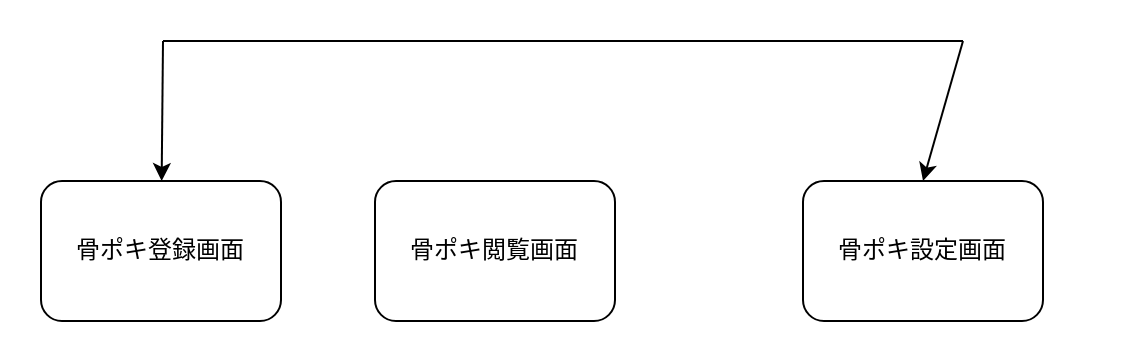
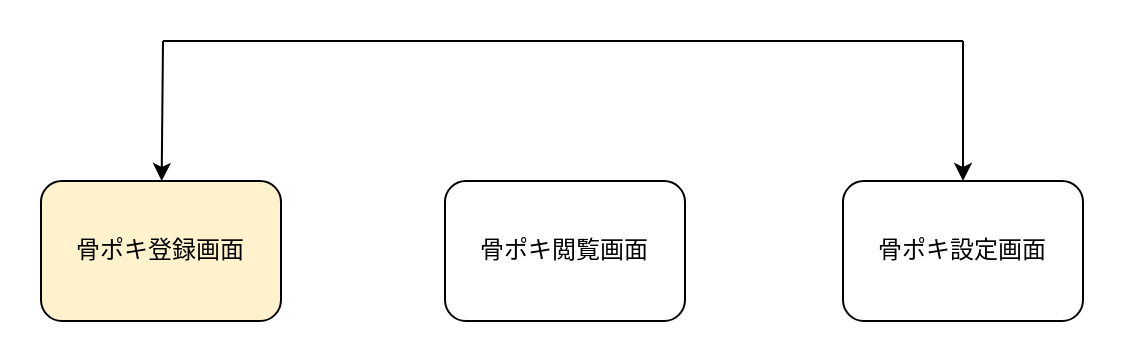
(161, 251) -> (161, 251)
(495, 251) -> (565, 251)
(923, 251) -> (963, 251)
